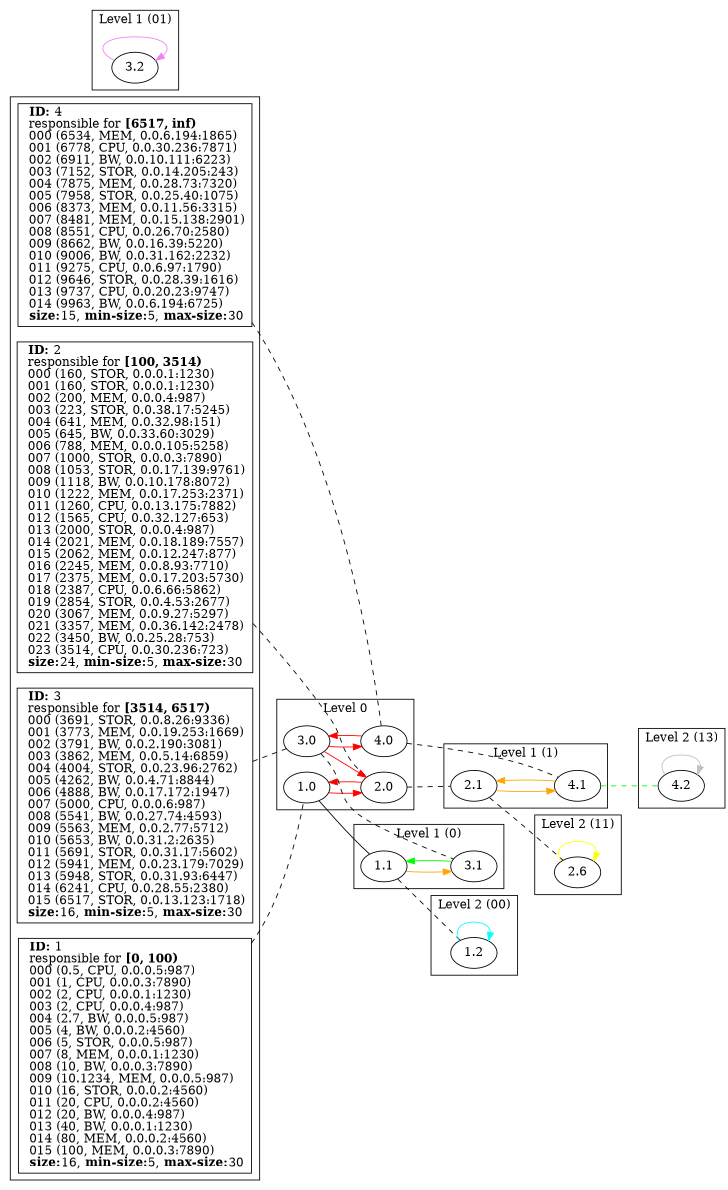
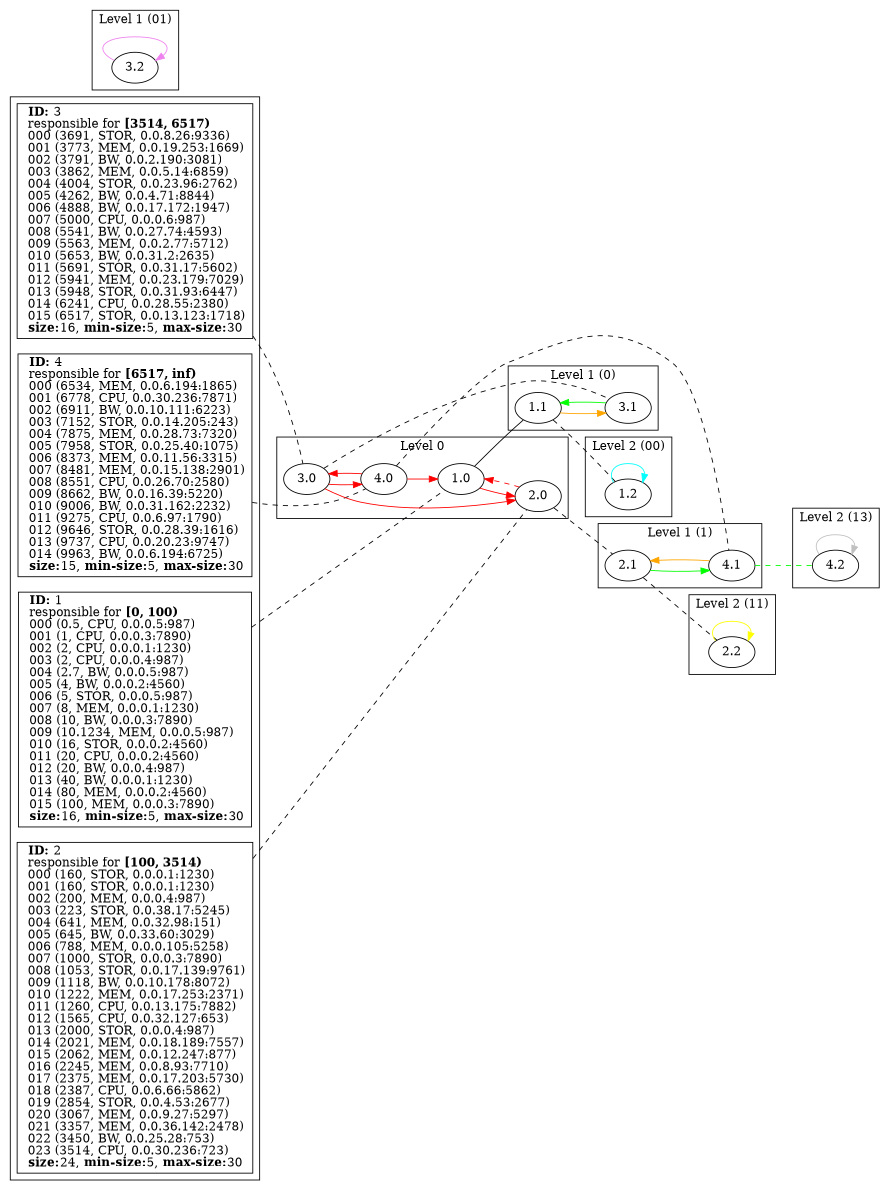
none -> (418, 479)
(350, 782) -> (506, 483)
(521, 792) -> (676, 571)
(578, 872) -> (732, 652)
